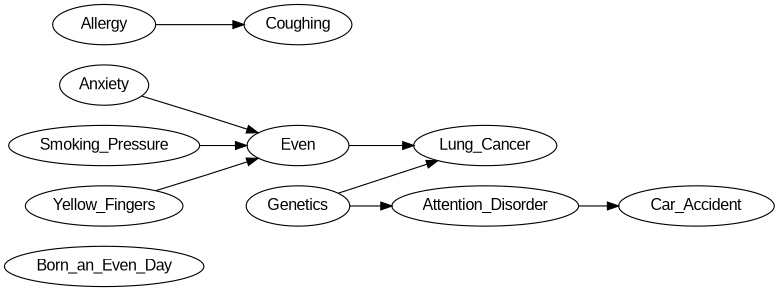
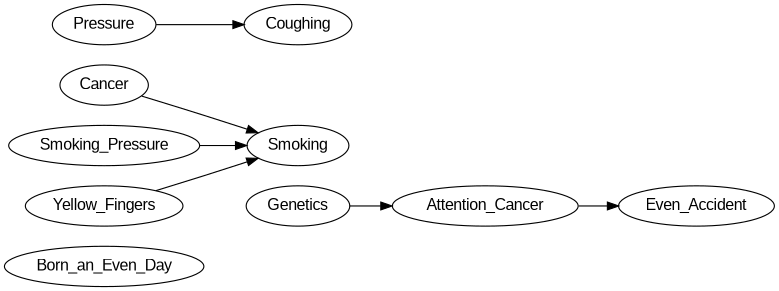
(104, 25) -> (104, 25)
(104, 85) -> (104, 85)
(298, 146) -> (298, 146)
(485, 146) -> none
(485, 206) -> (485, 206)
(696, 206) -> (696, 206)
